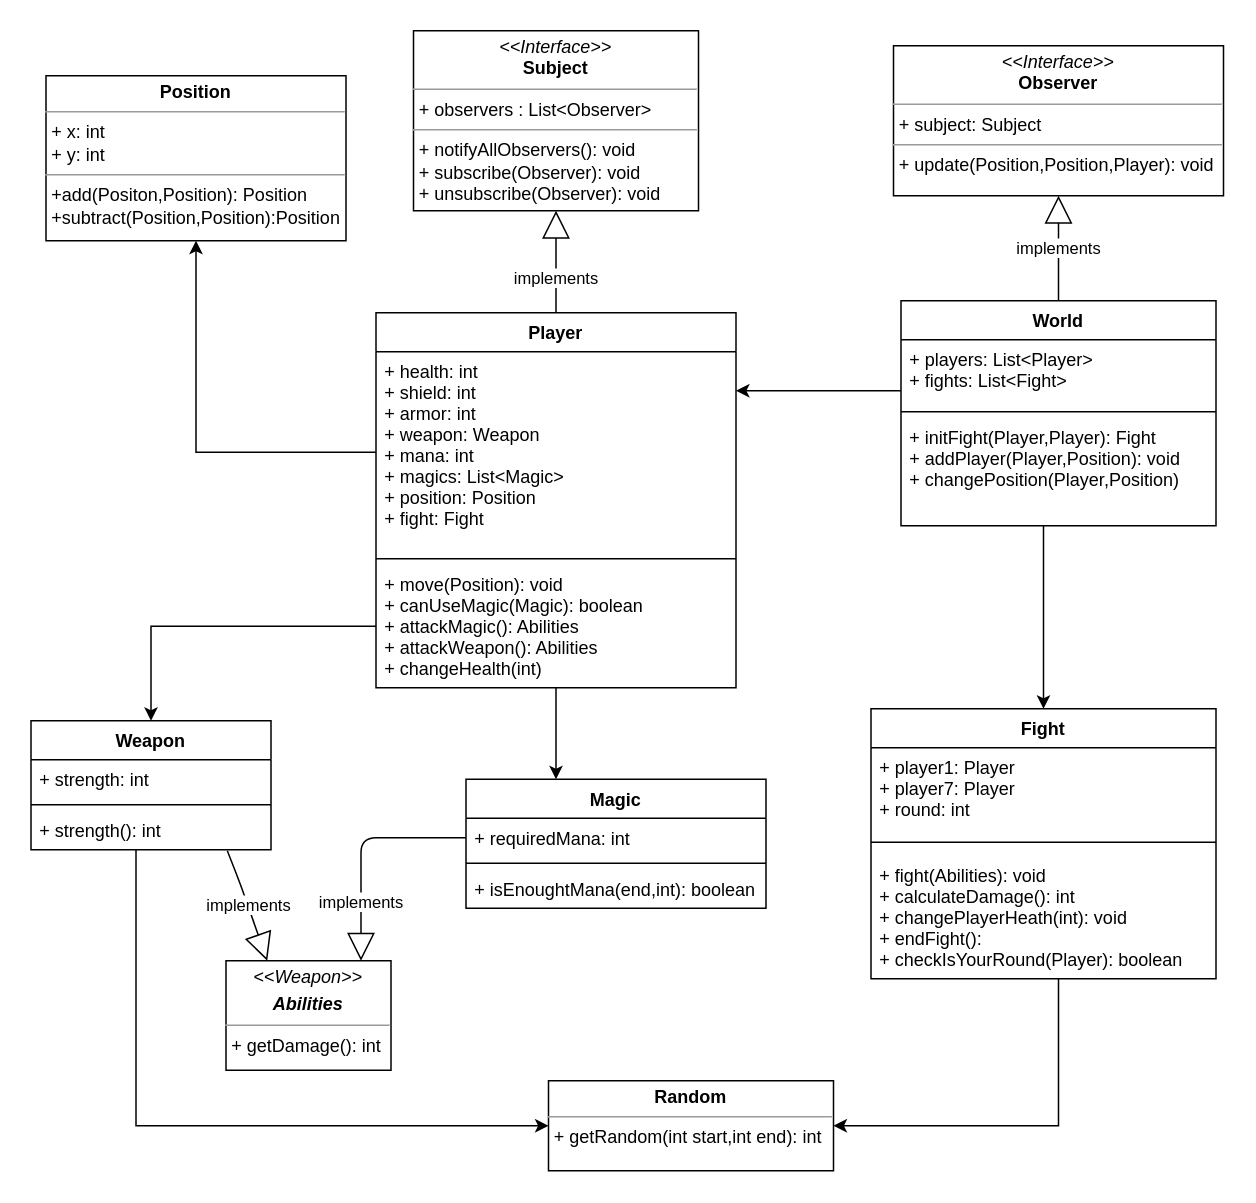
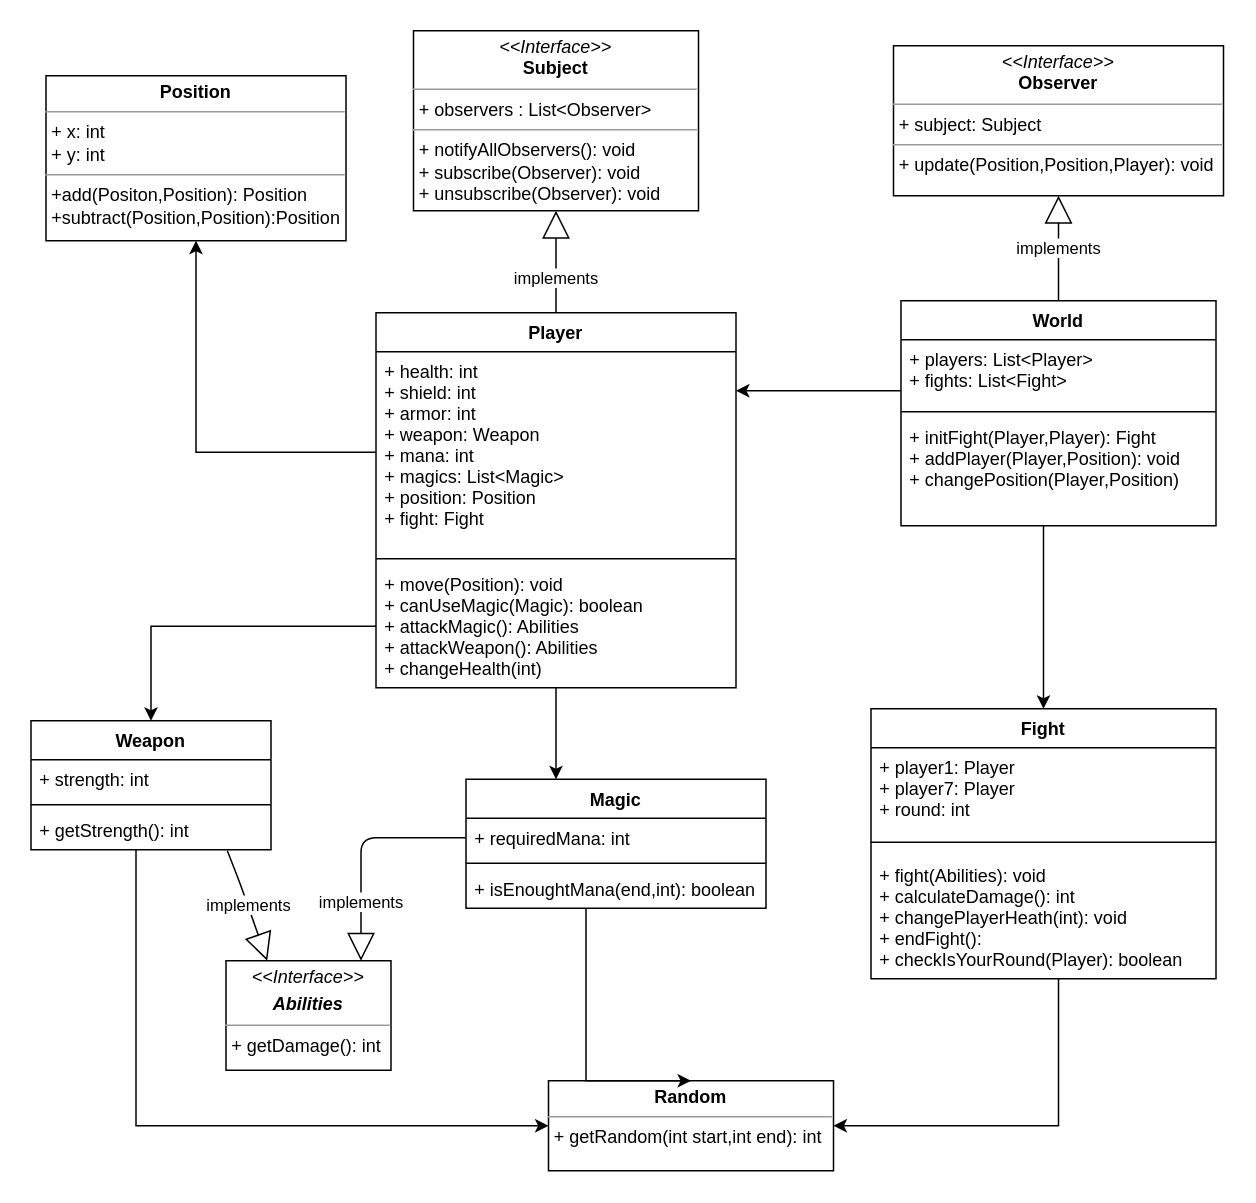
(115, 831) -> (130, 831)
(307, 993) -> (307, 993)
none -> (586, 997)
